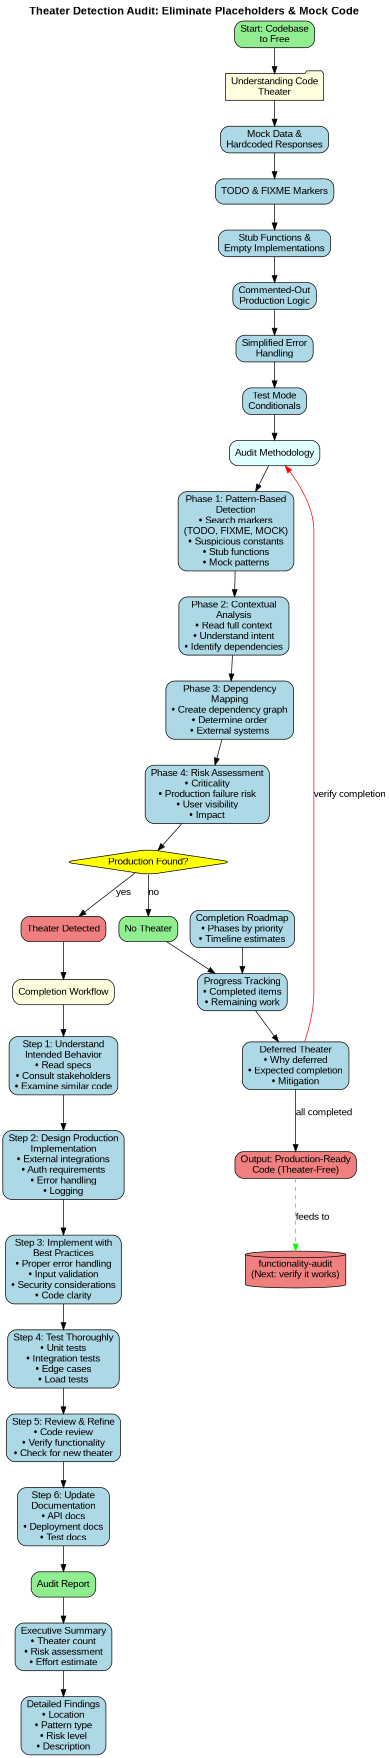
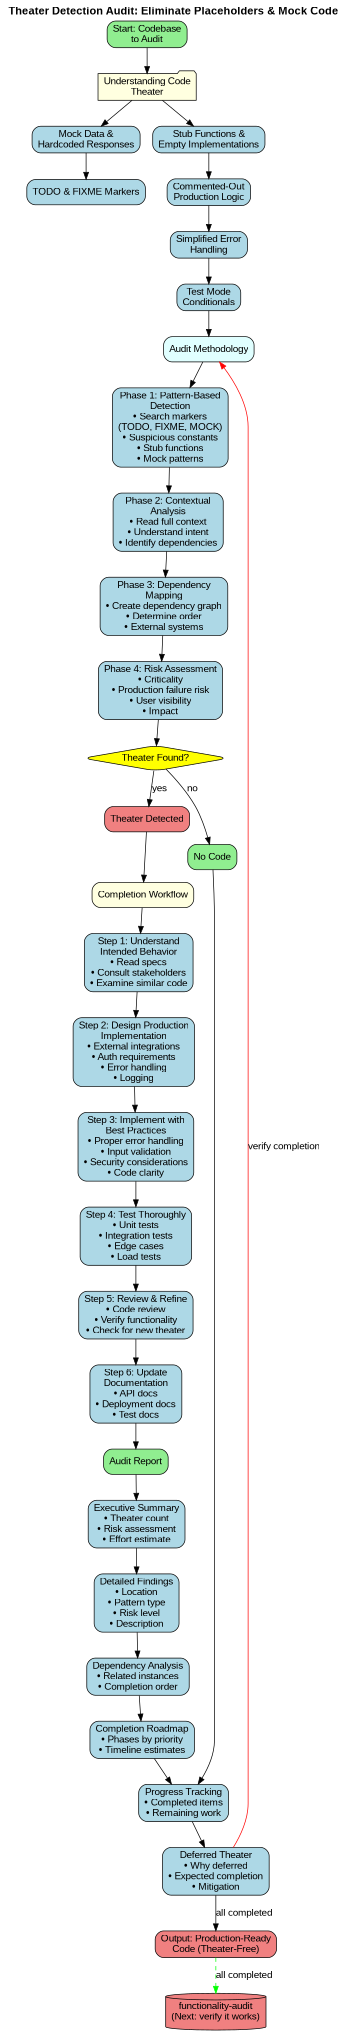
(275, 34) -> (147, 34)
(275, 214) -> (175, 111)
(148, 862) -> (156, 758)
(148, 929) -> (212, 857)
(313, 1217) -> (244, 1975)
none -> (138, 1677)
